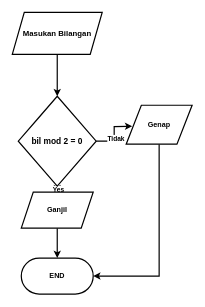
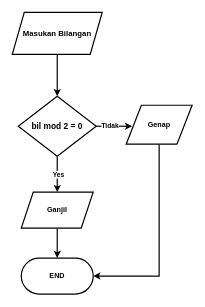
(57, 141) -> (57, 126)
